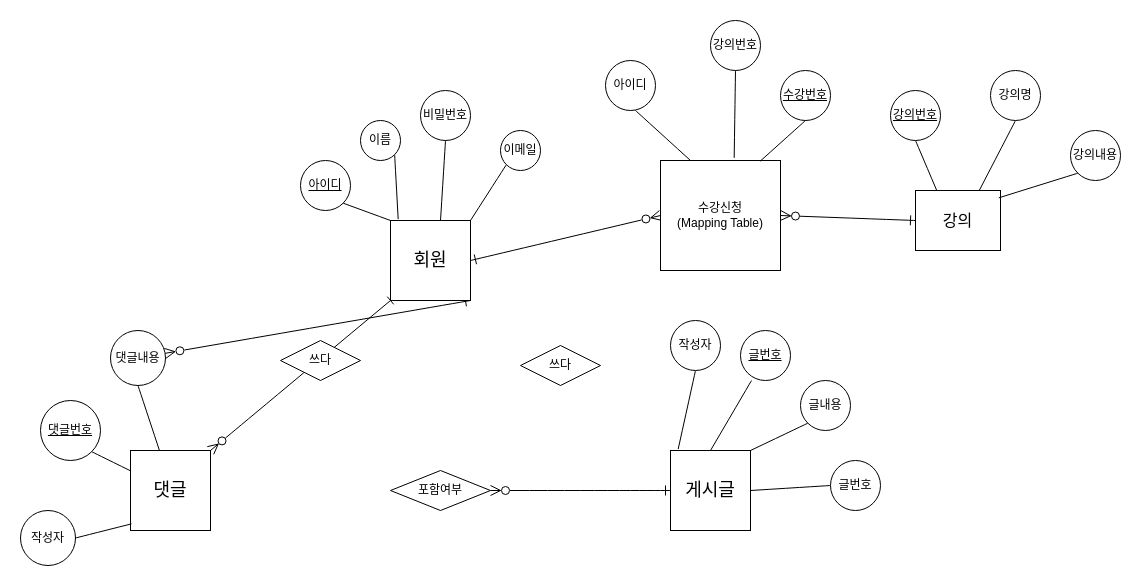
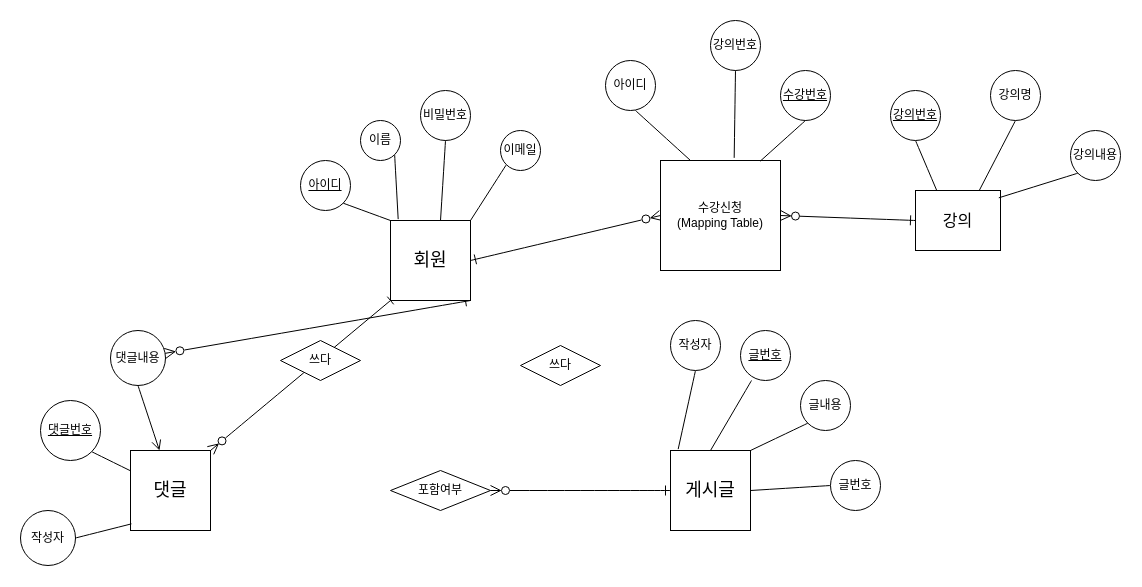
(158, 445) -> (158, 445)
